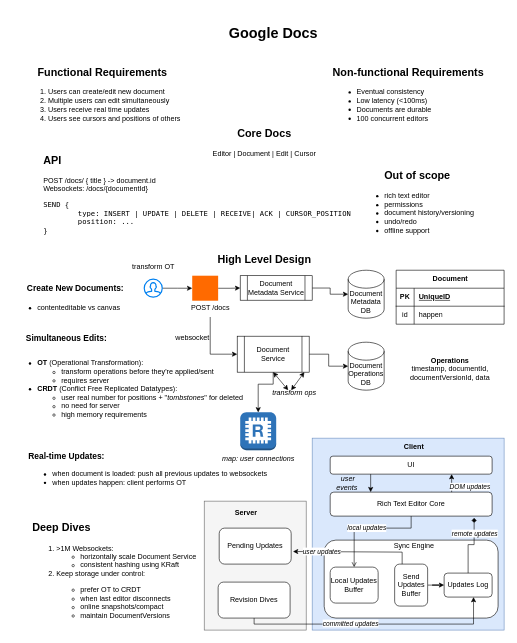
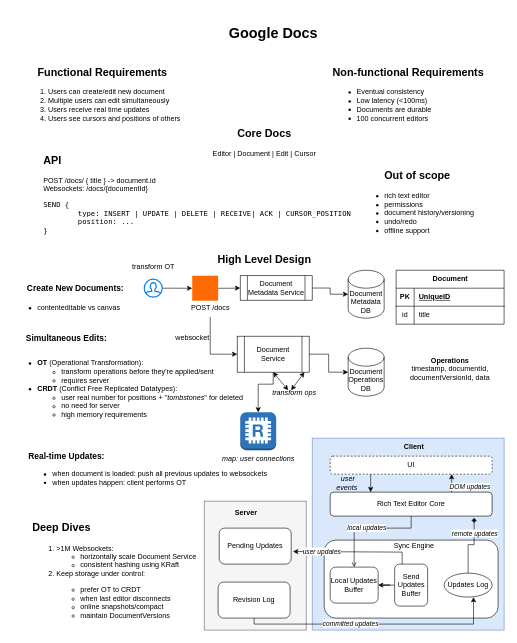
(431, 315) -> (427, 315)
(366, 366) -> (366, 372)
(411, 465) -> (411, 465)
(438, 585) -> (386, 585)
(468, 585) -> (468, 585)
(254, 600) -> (254, 600)
